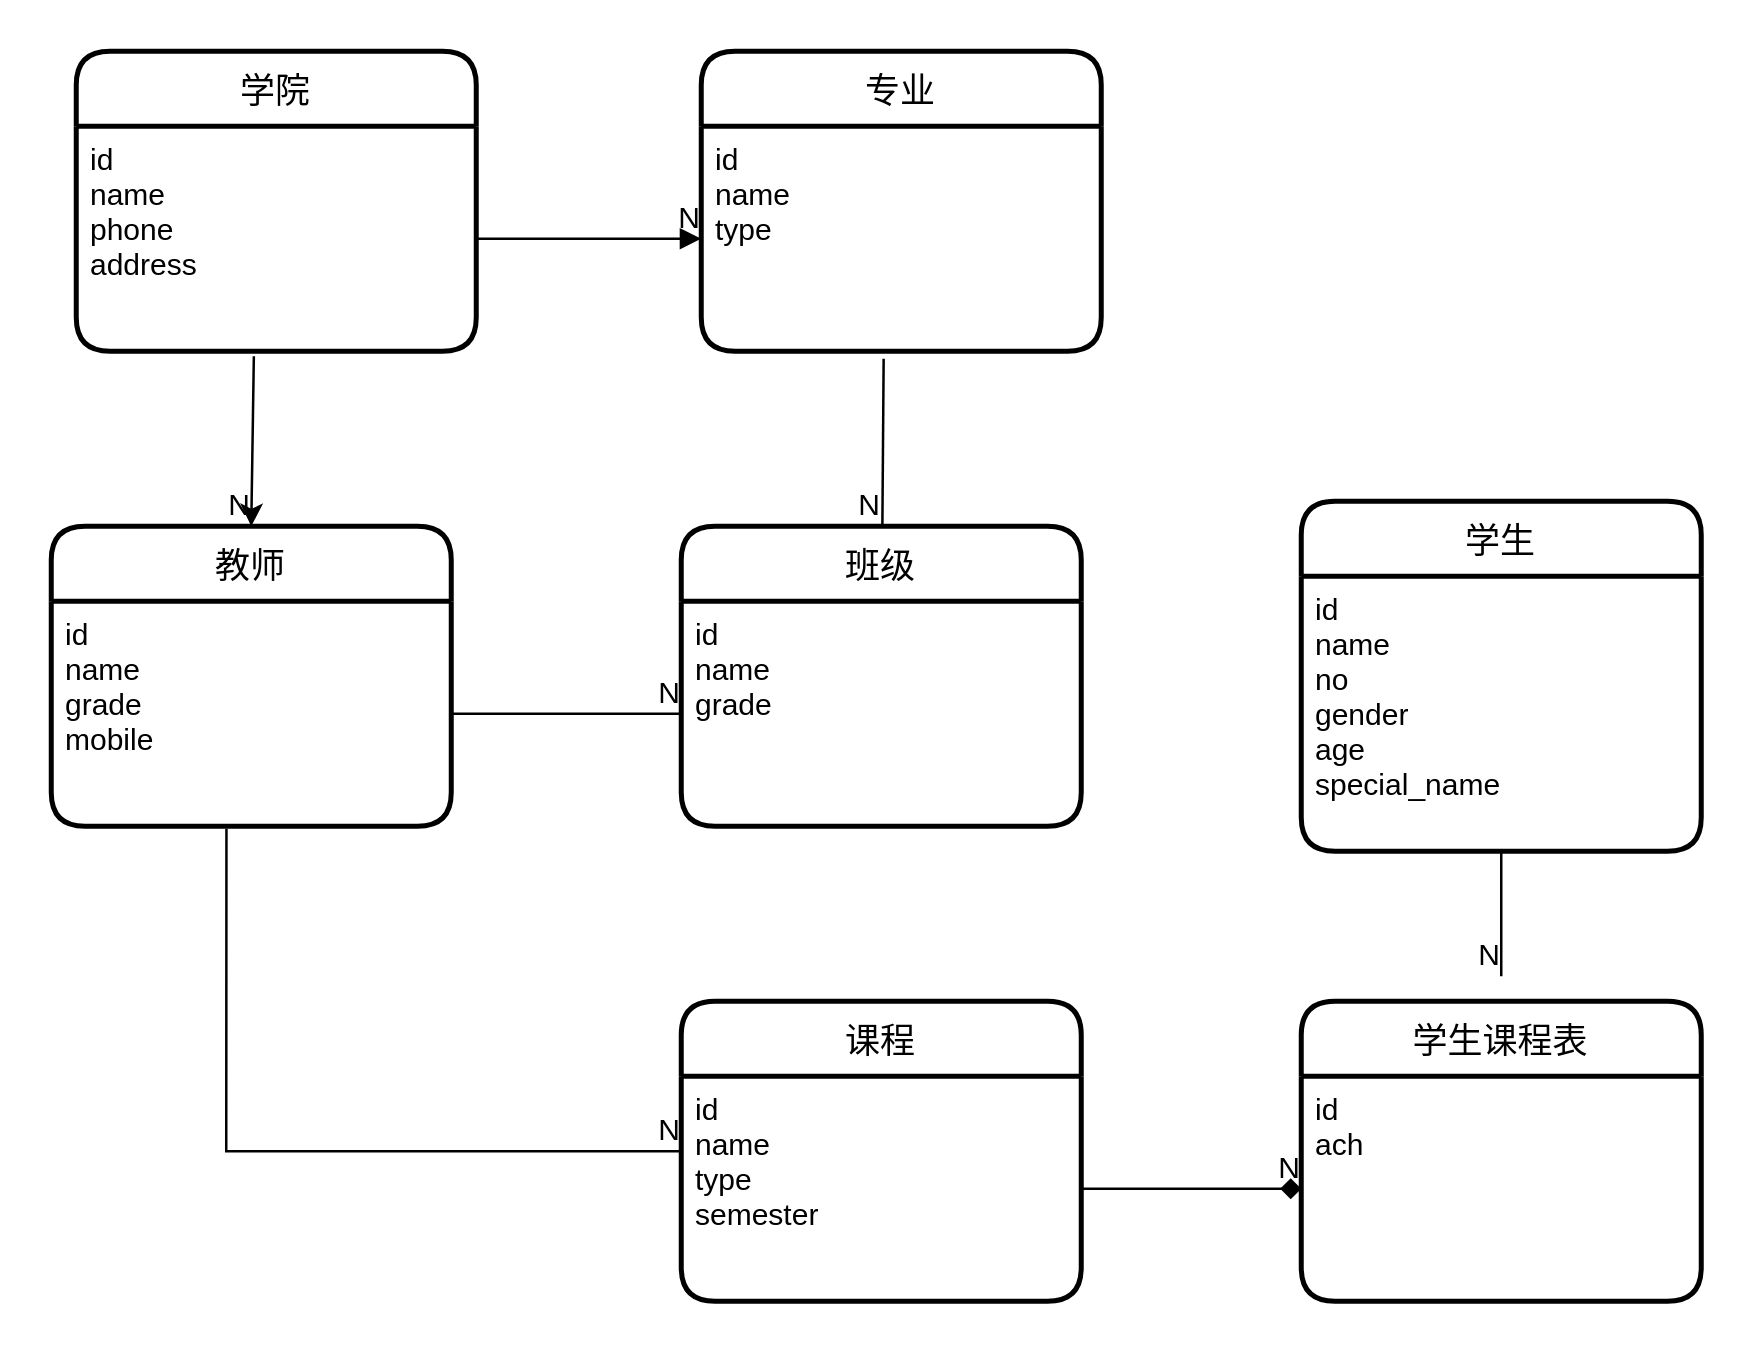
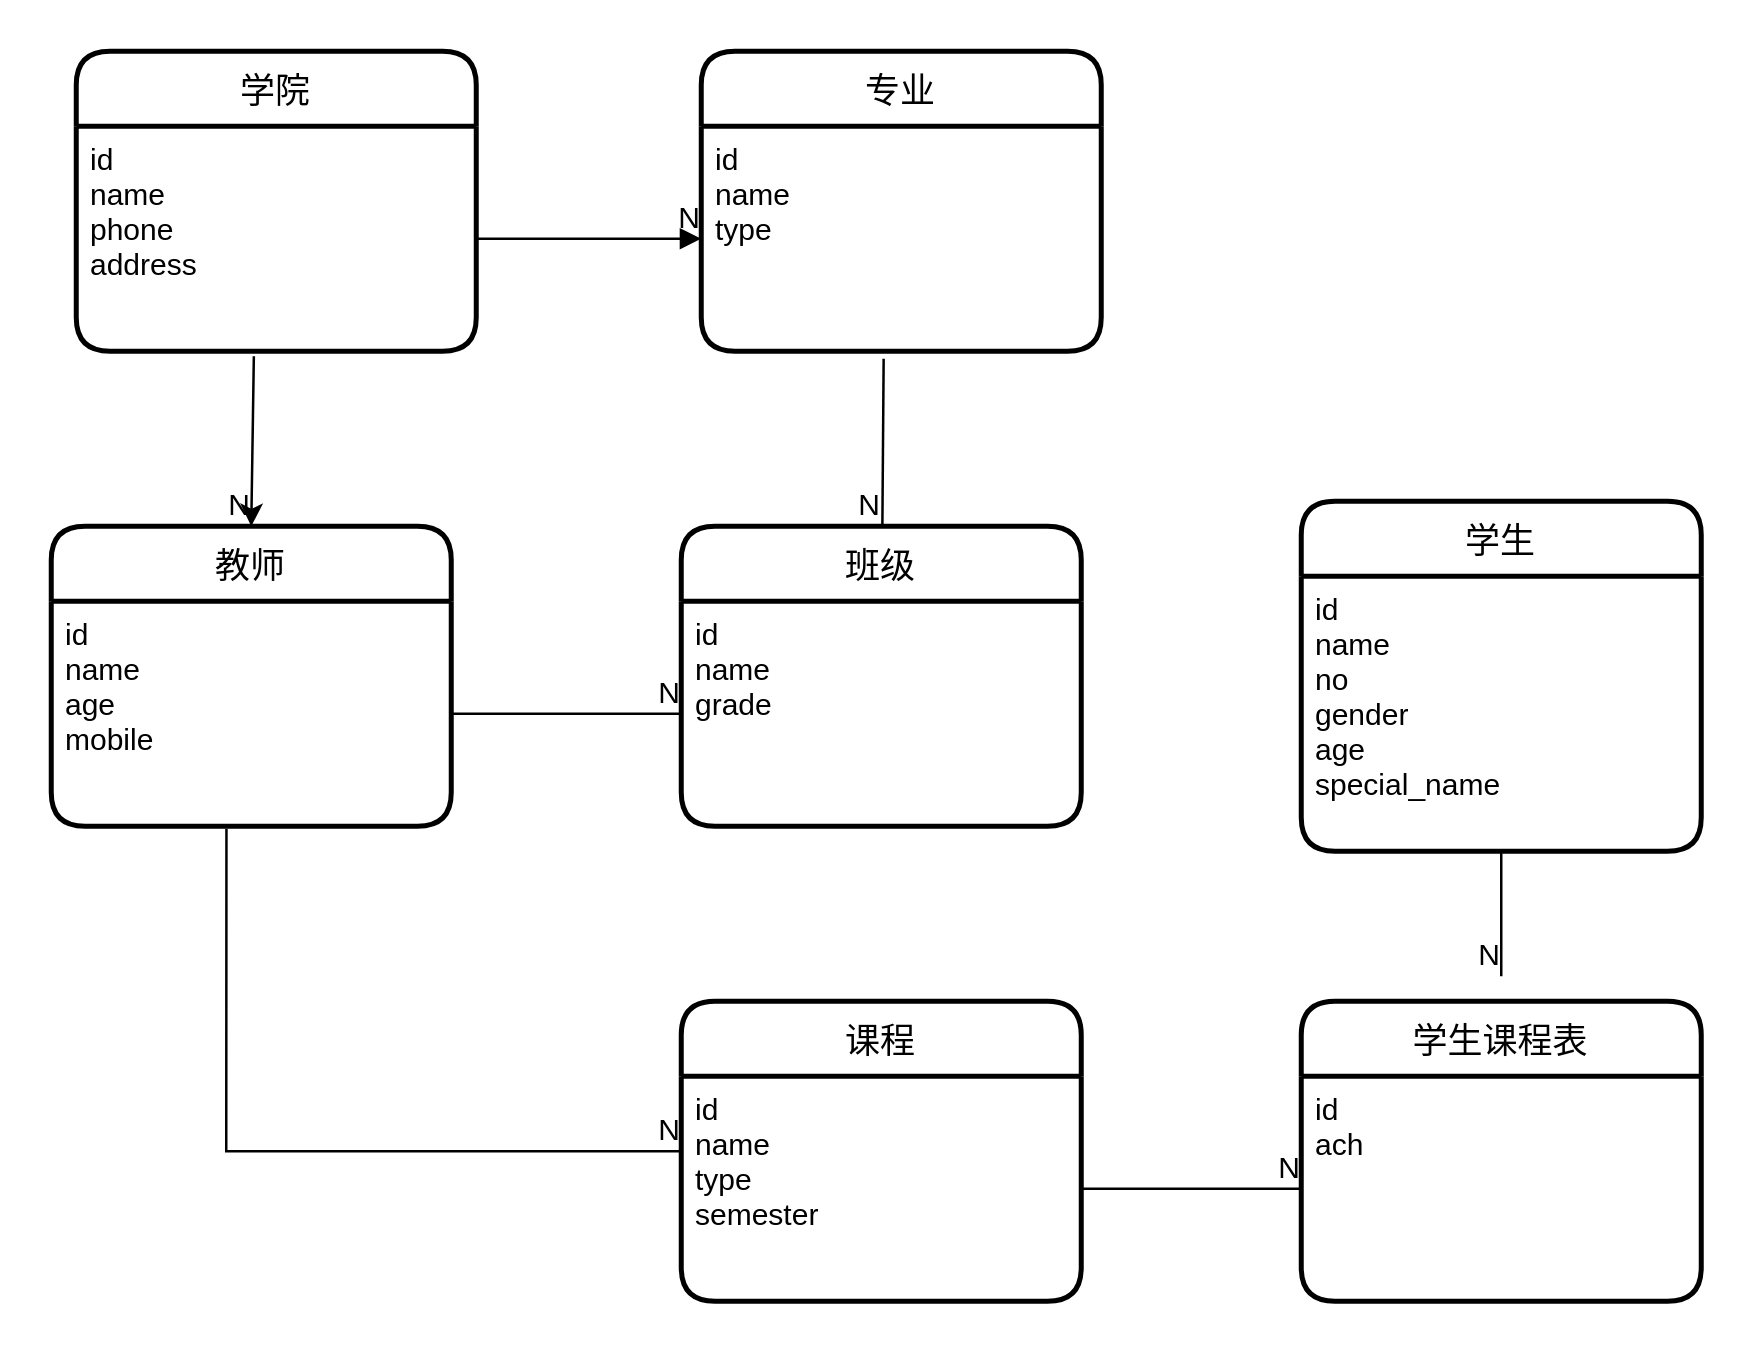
(78, 635) -> (78, 635)
(1281, 1189) -> (1288, 1189)
